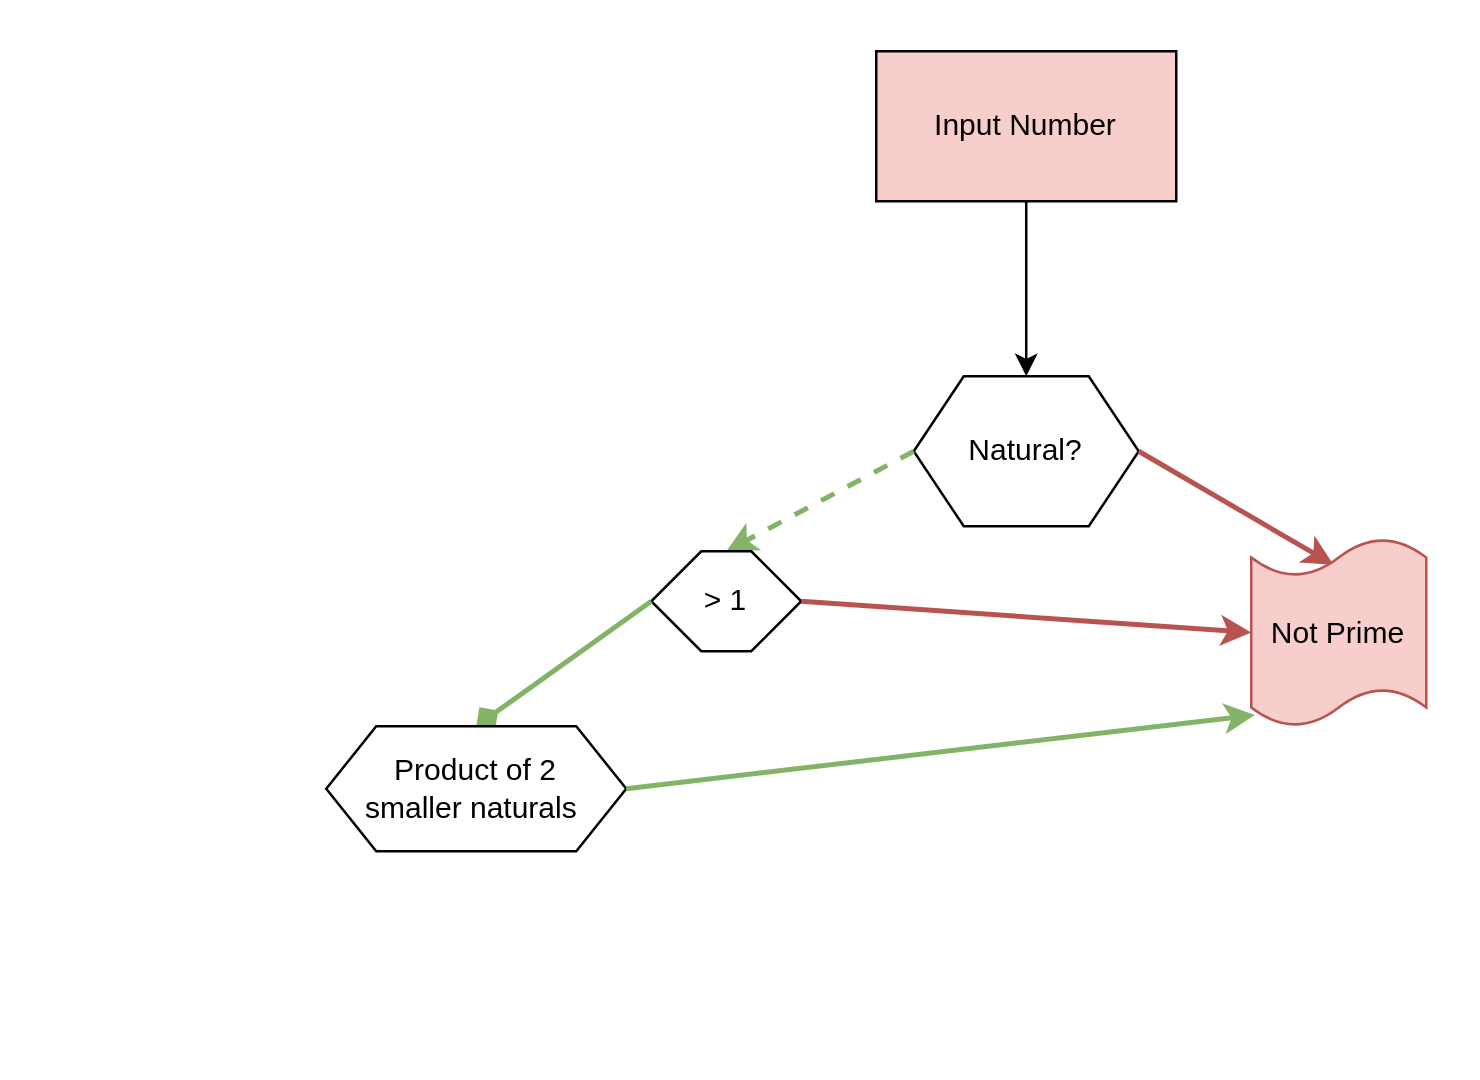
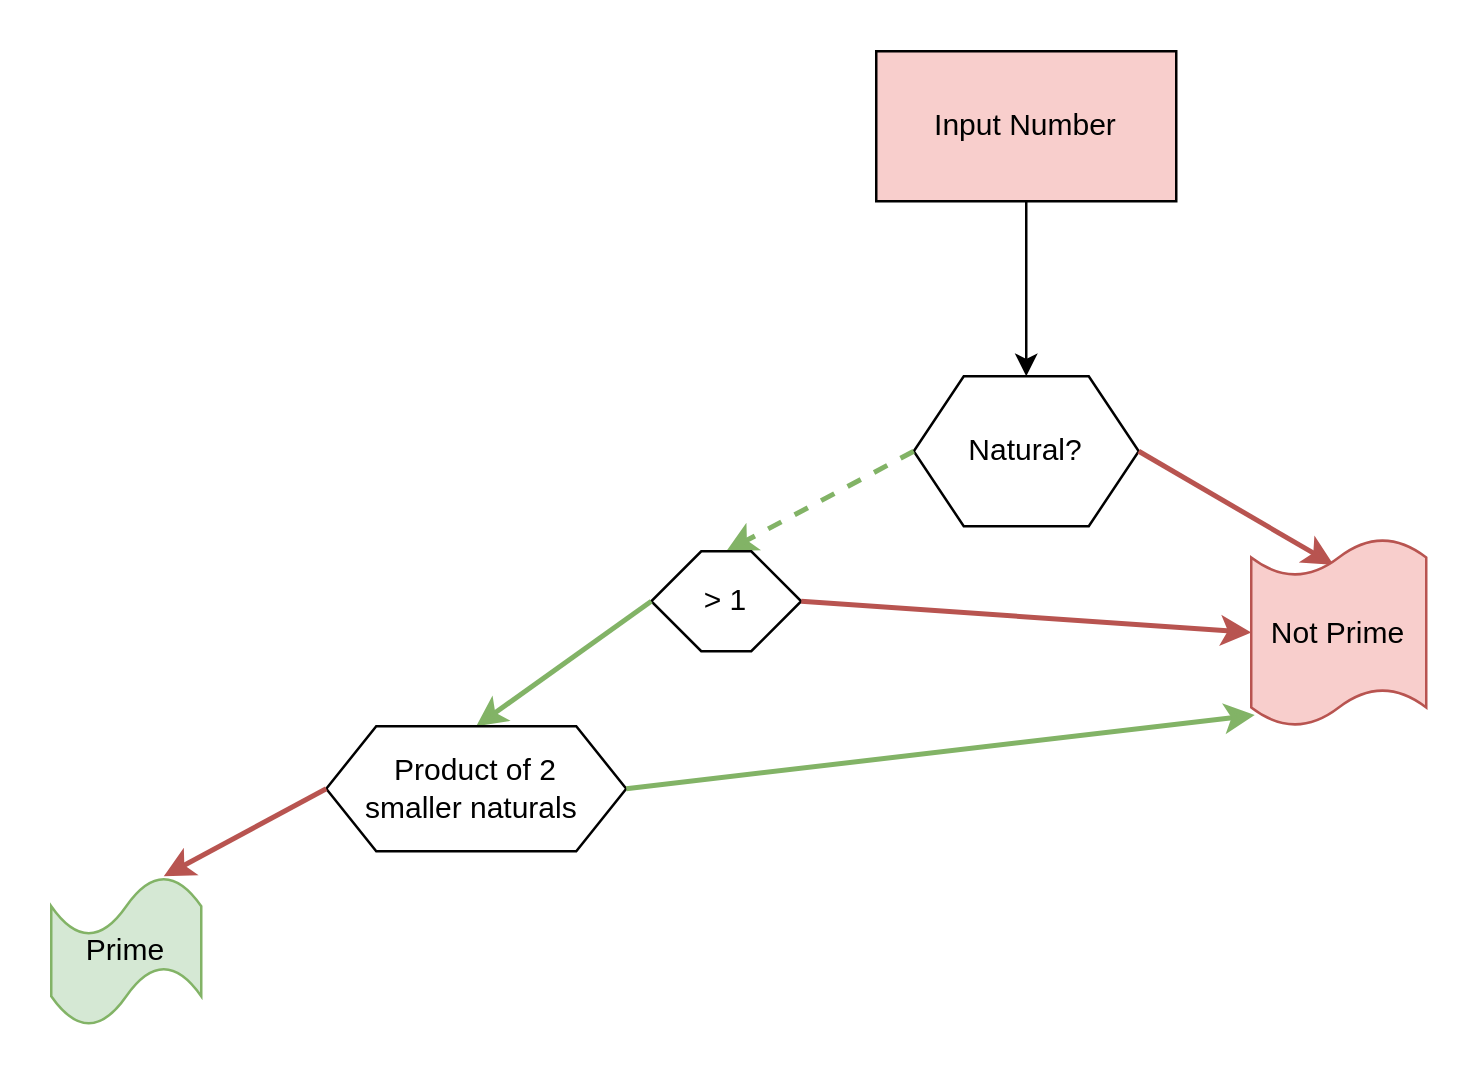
(496, 712) -> (495, 713)
none -> (255, 827)
none -> (126, 951)
